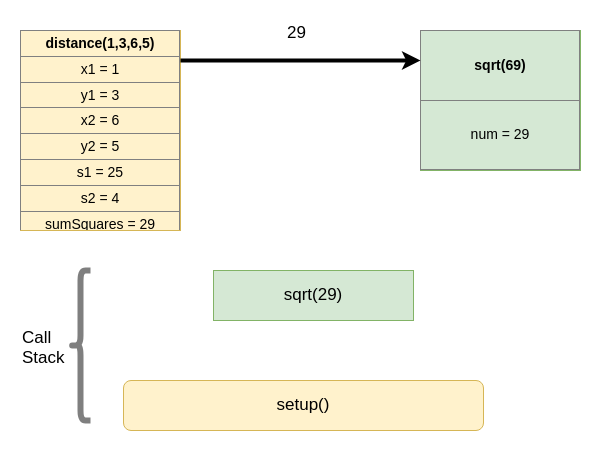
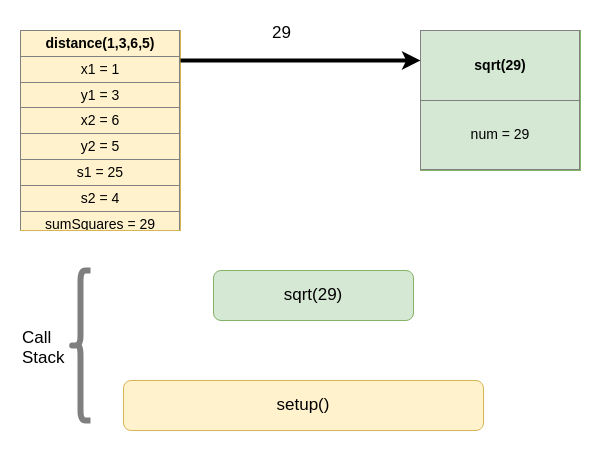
(301, 31) -> (286, 31)
(452, 47) -> (452, 47)
(314, 296) -> (314, 296)
